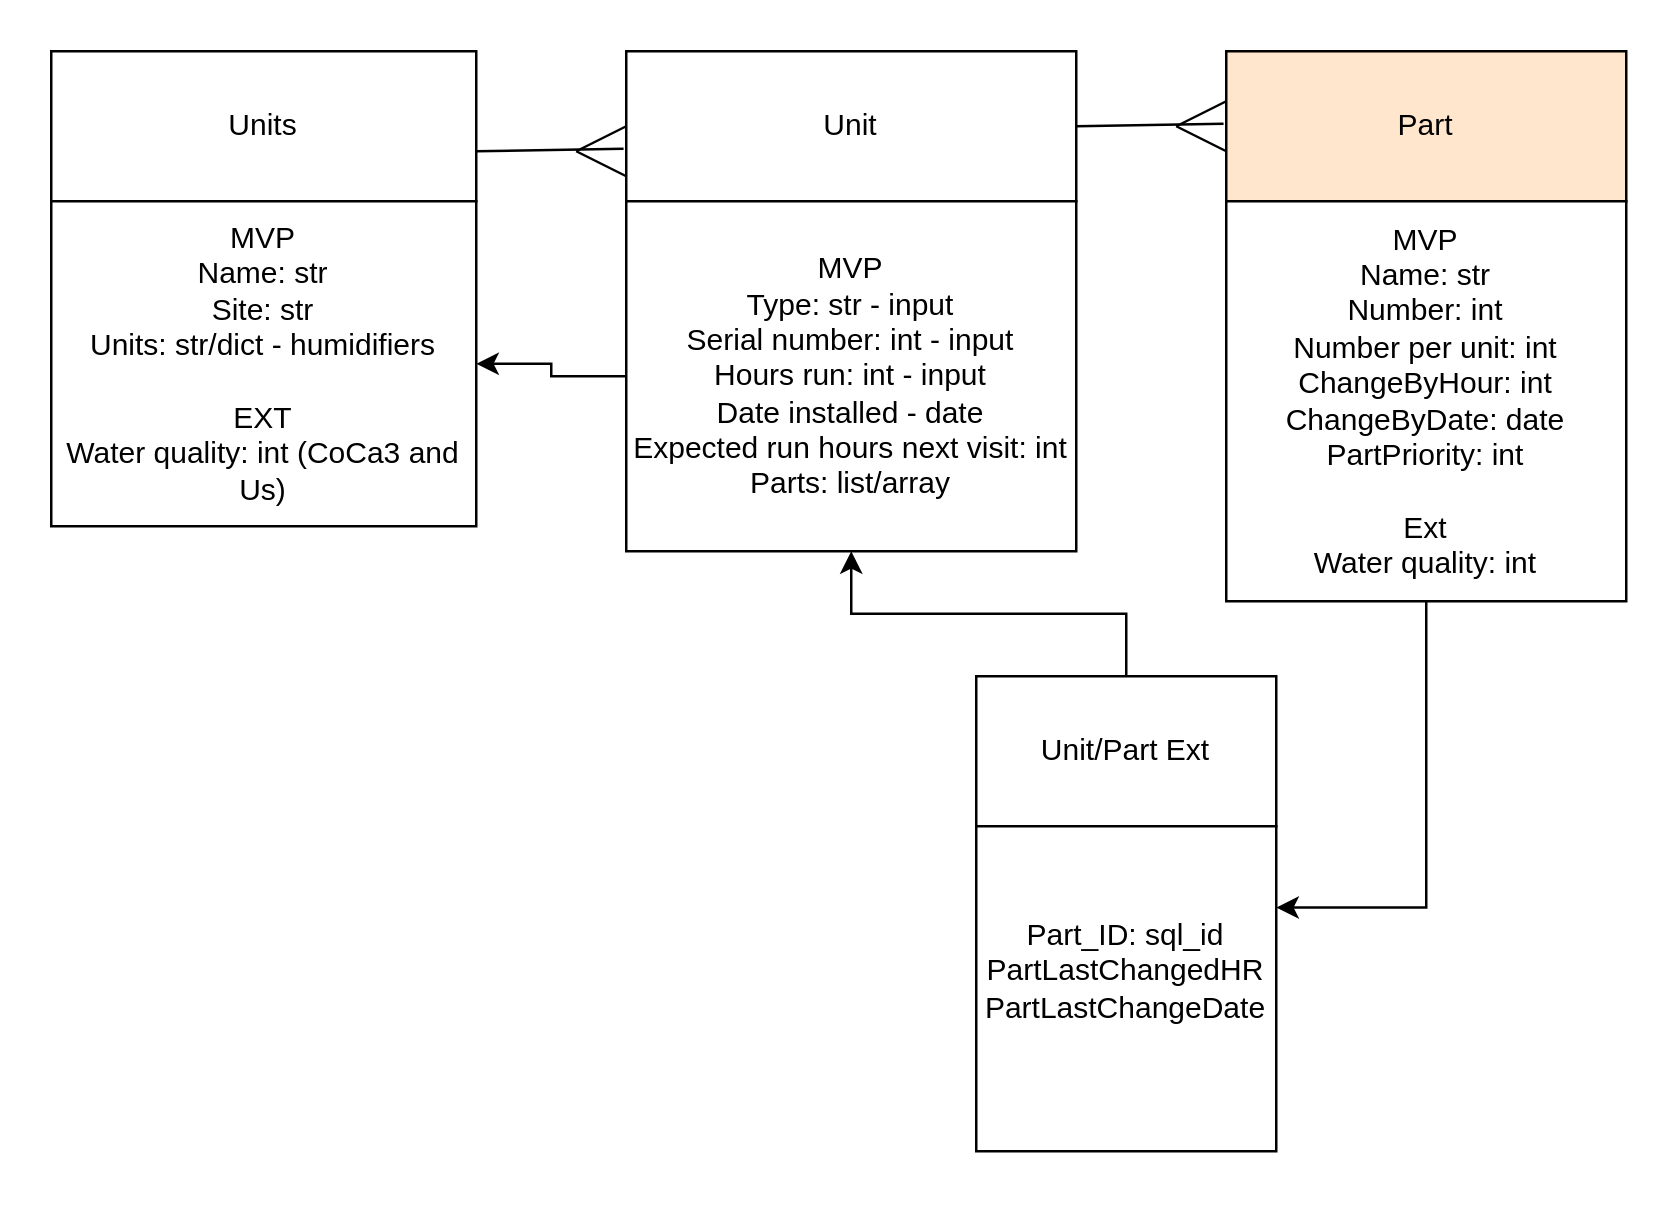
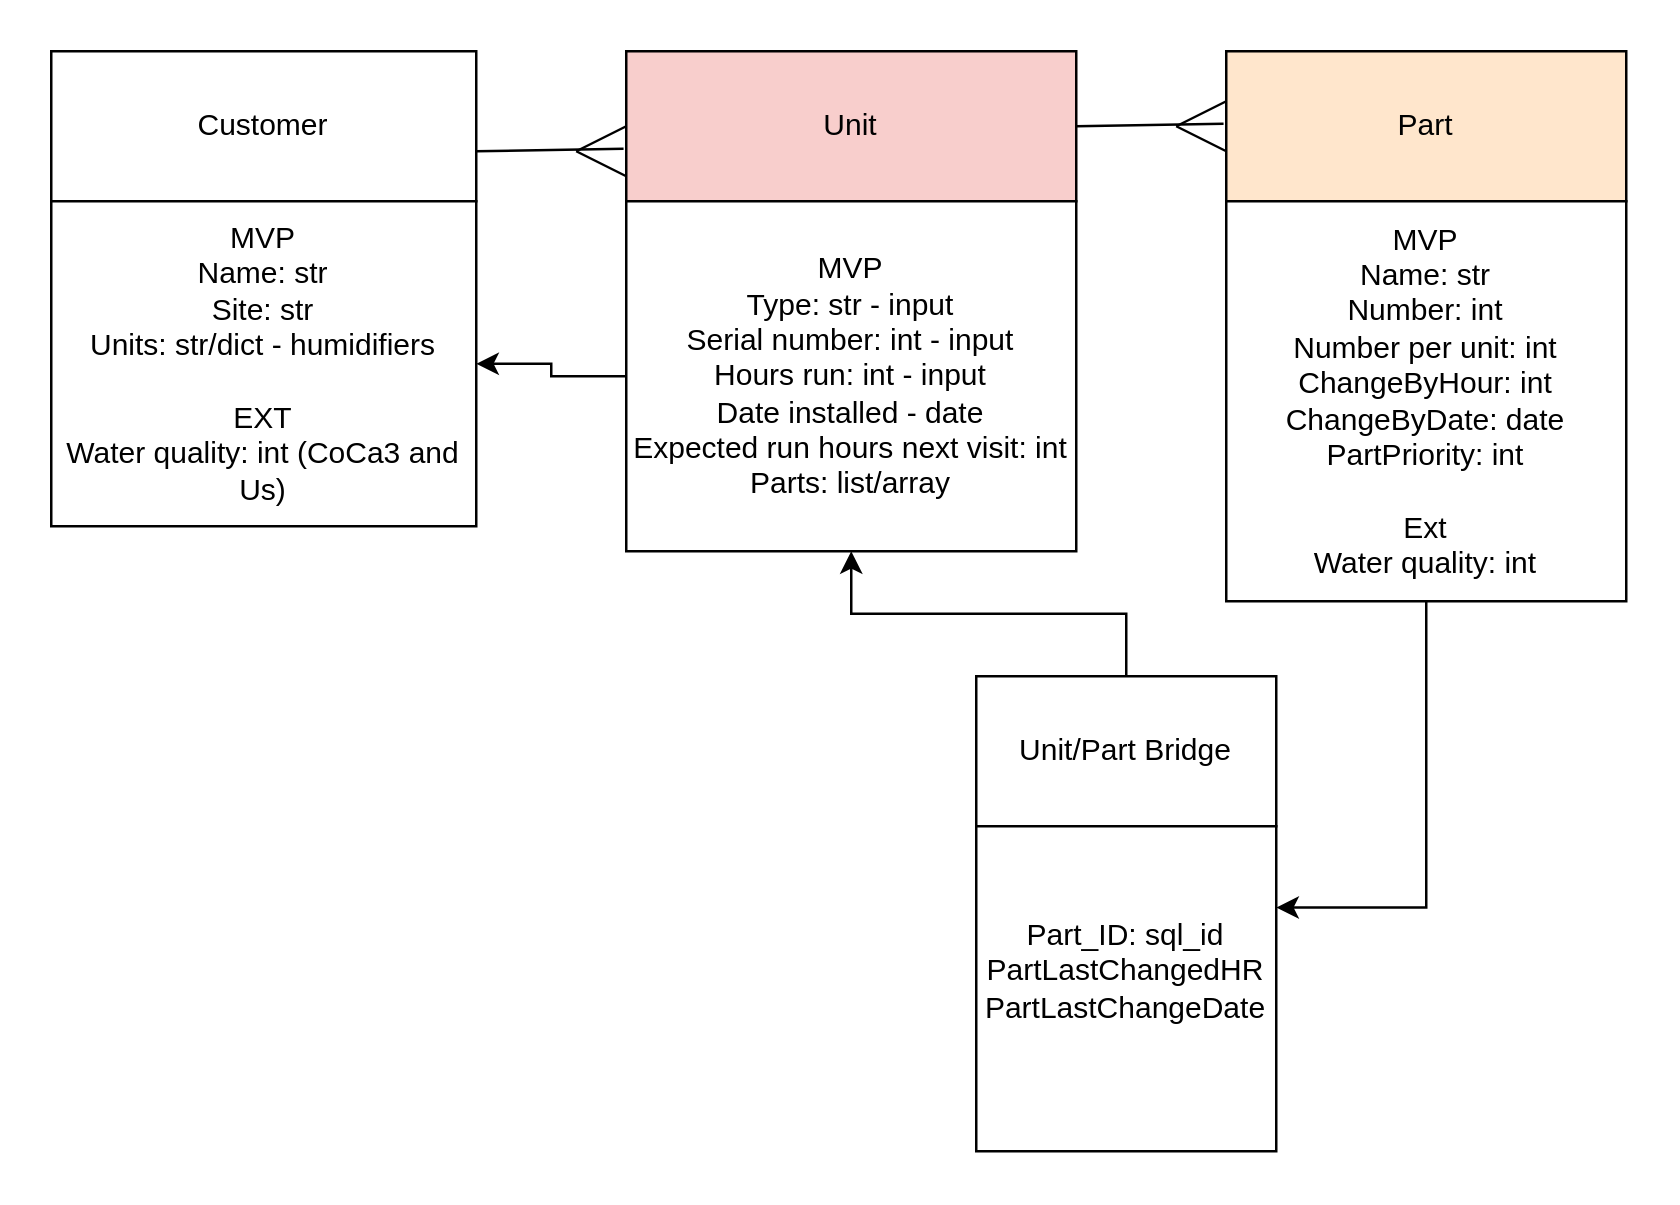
(264, 126) -> (264, 126)
(851, 126) -> (851, 126)
(1126, 751) -> (1126, 751)
